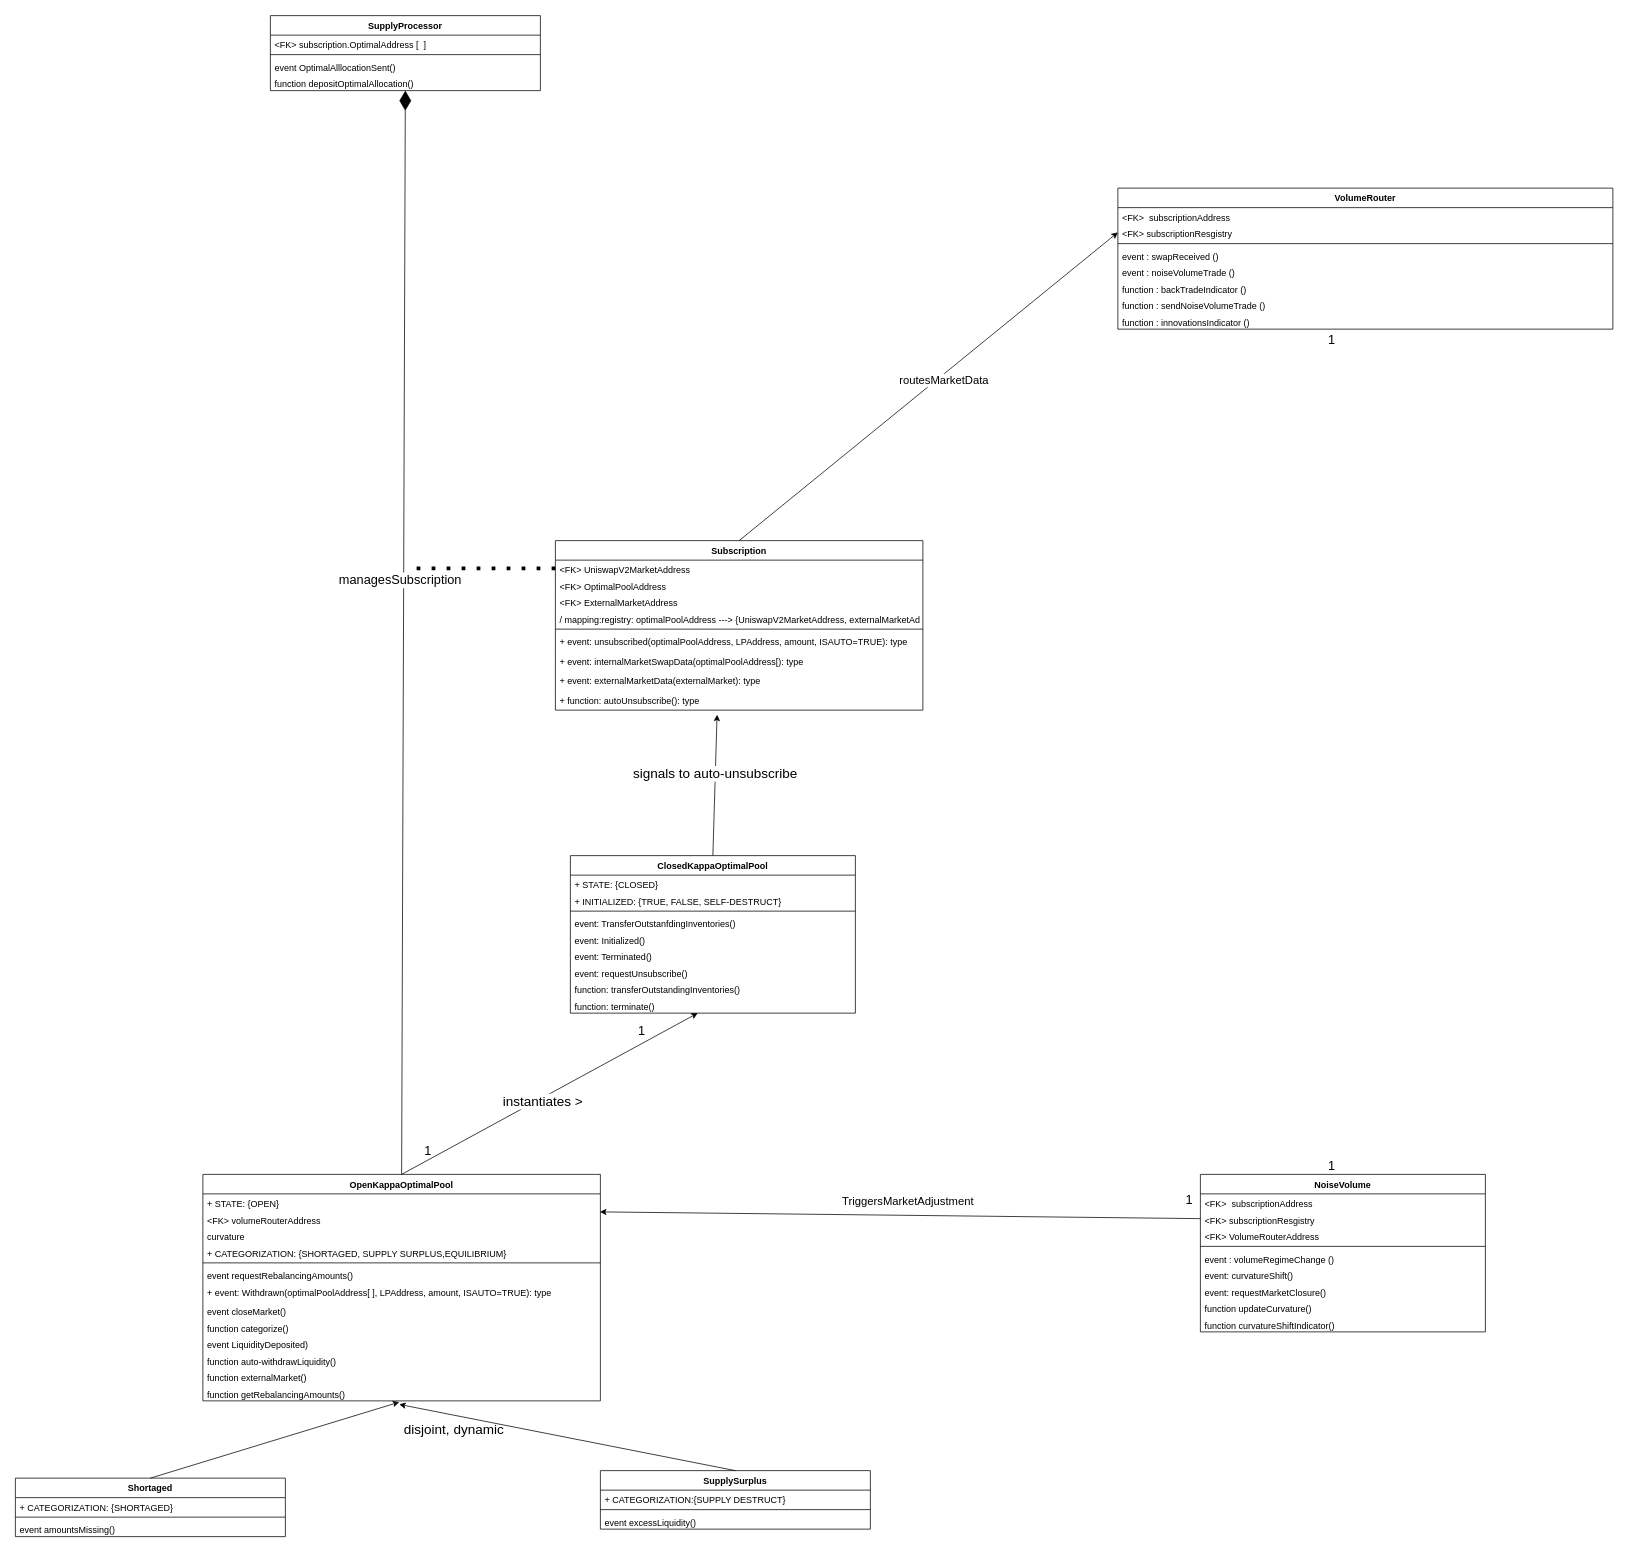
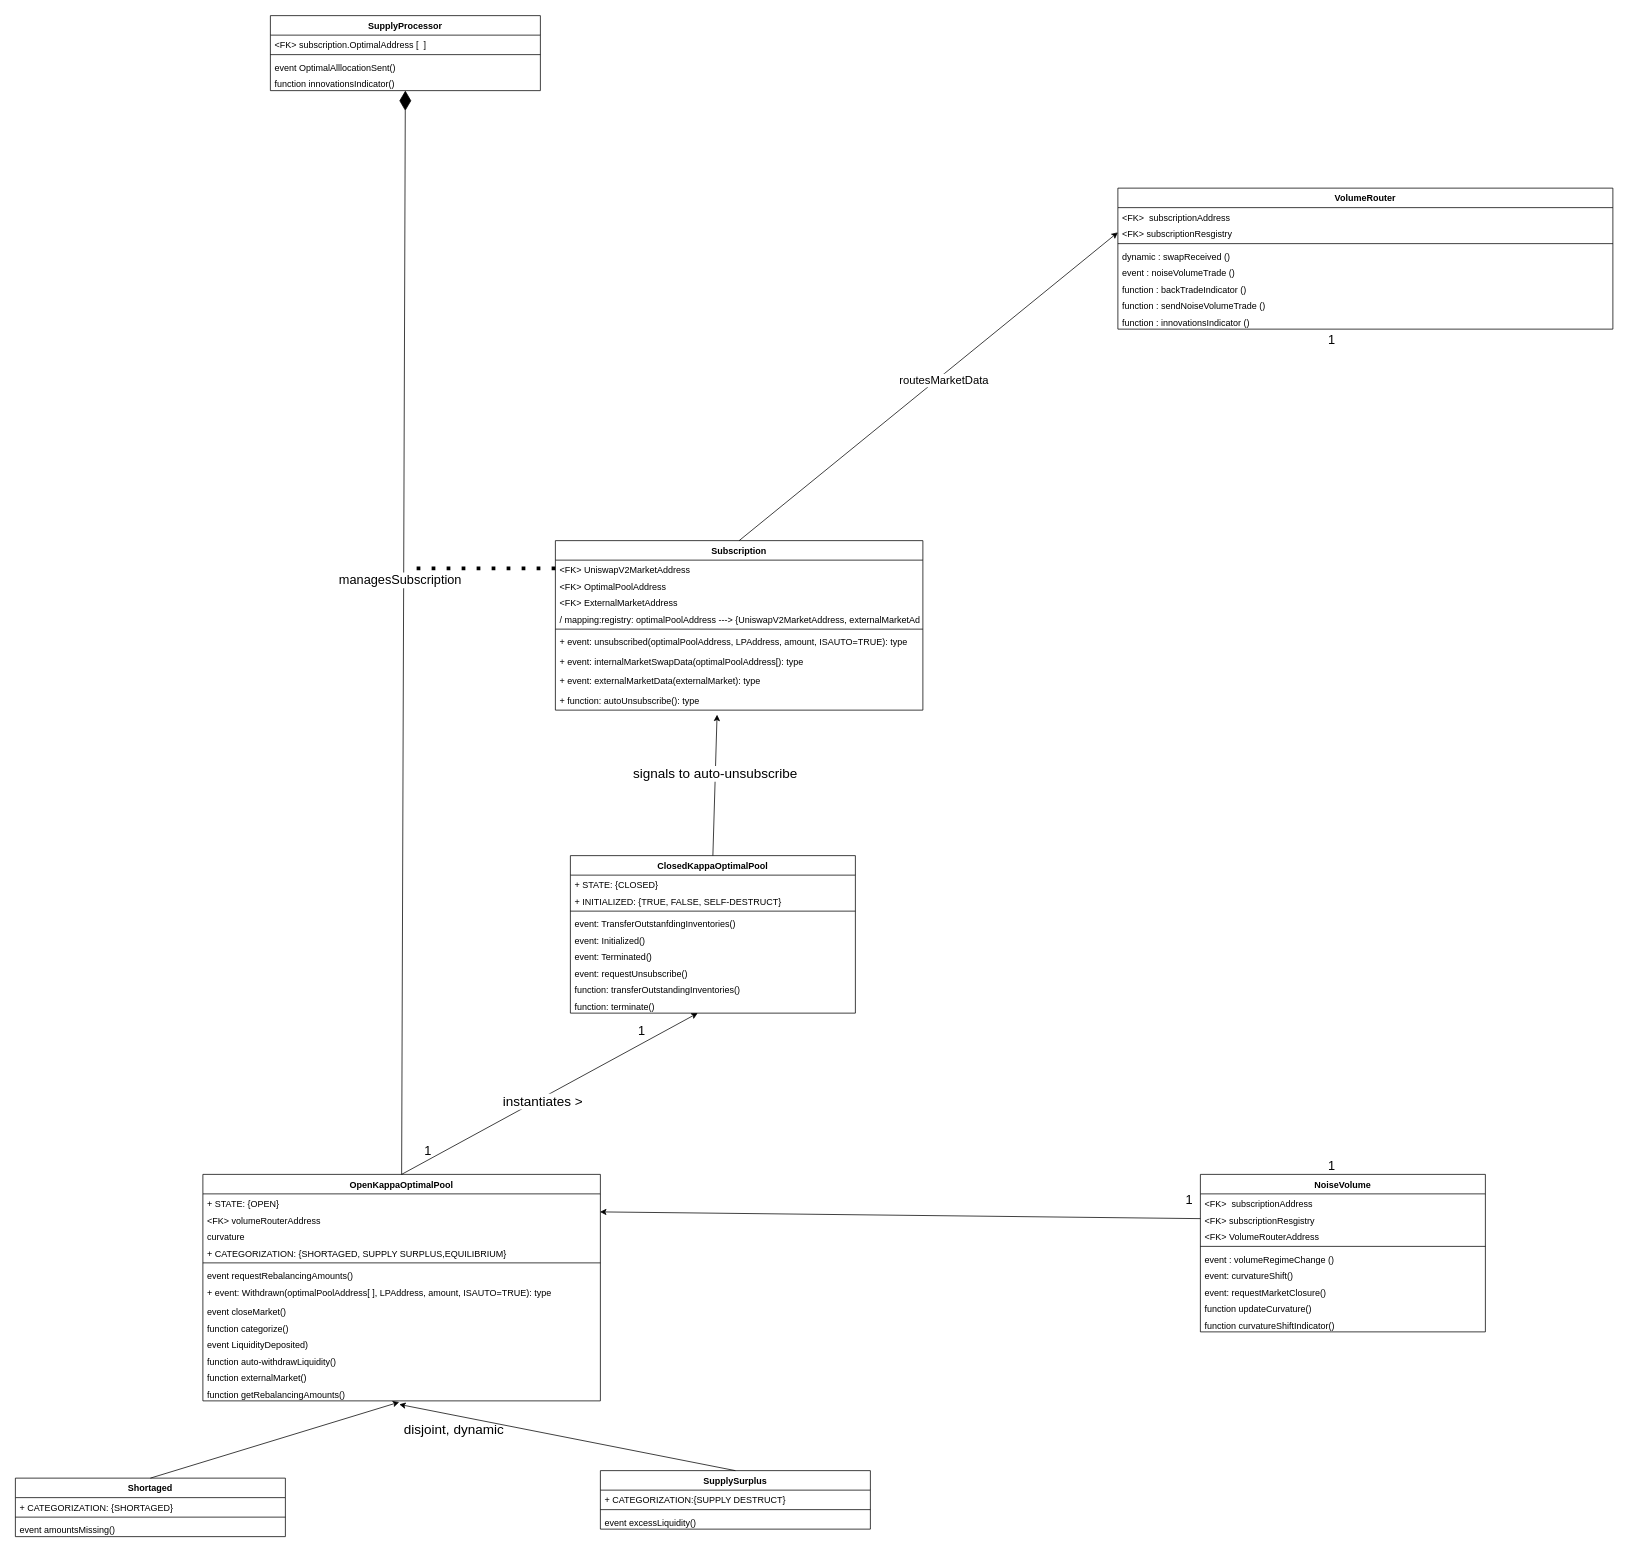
(353, 84) -> (347, 84)
(1174, 257) -> (1178, 257)
(908, 1200) -> none
